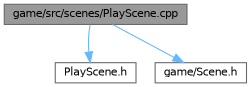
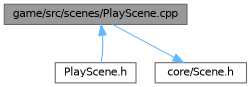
(89, 38) -> (103, 49)
(201, 73) -> (201, 73)
